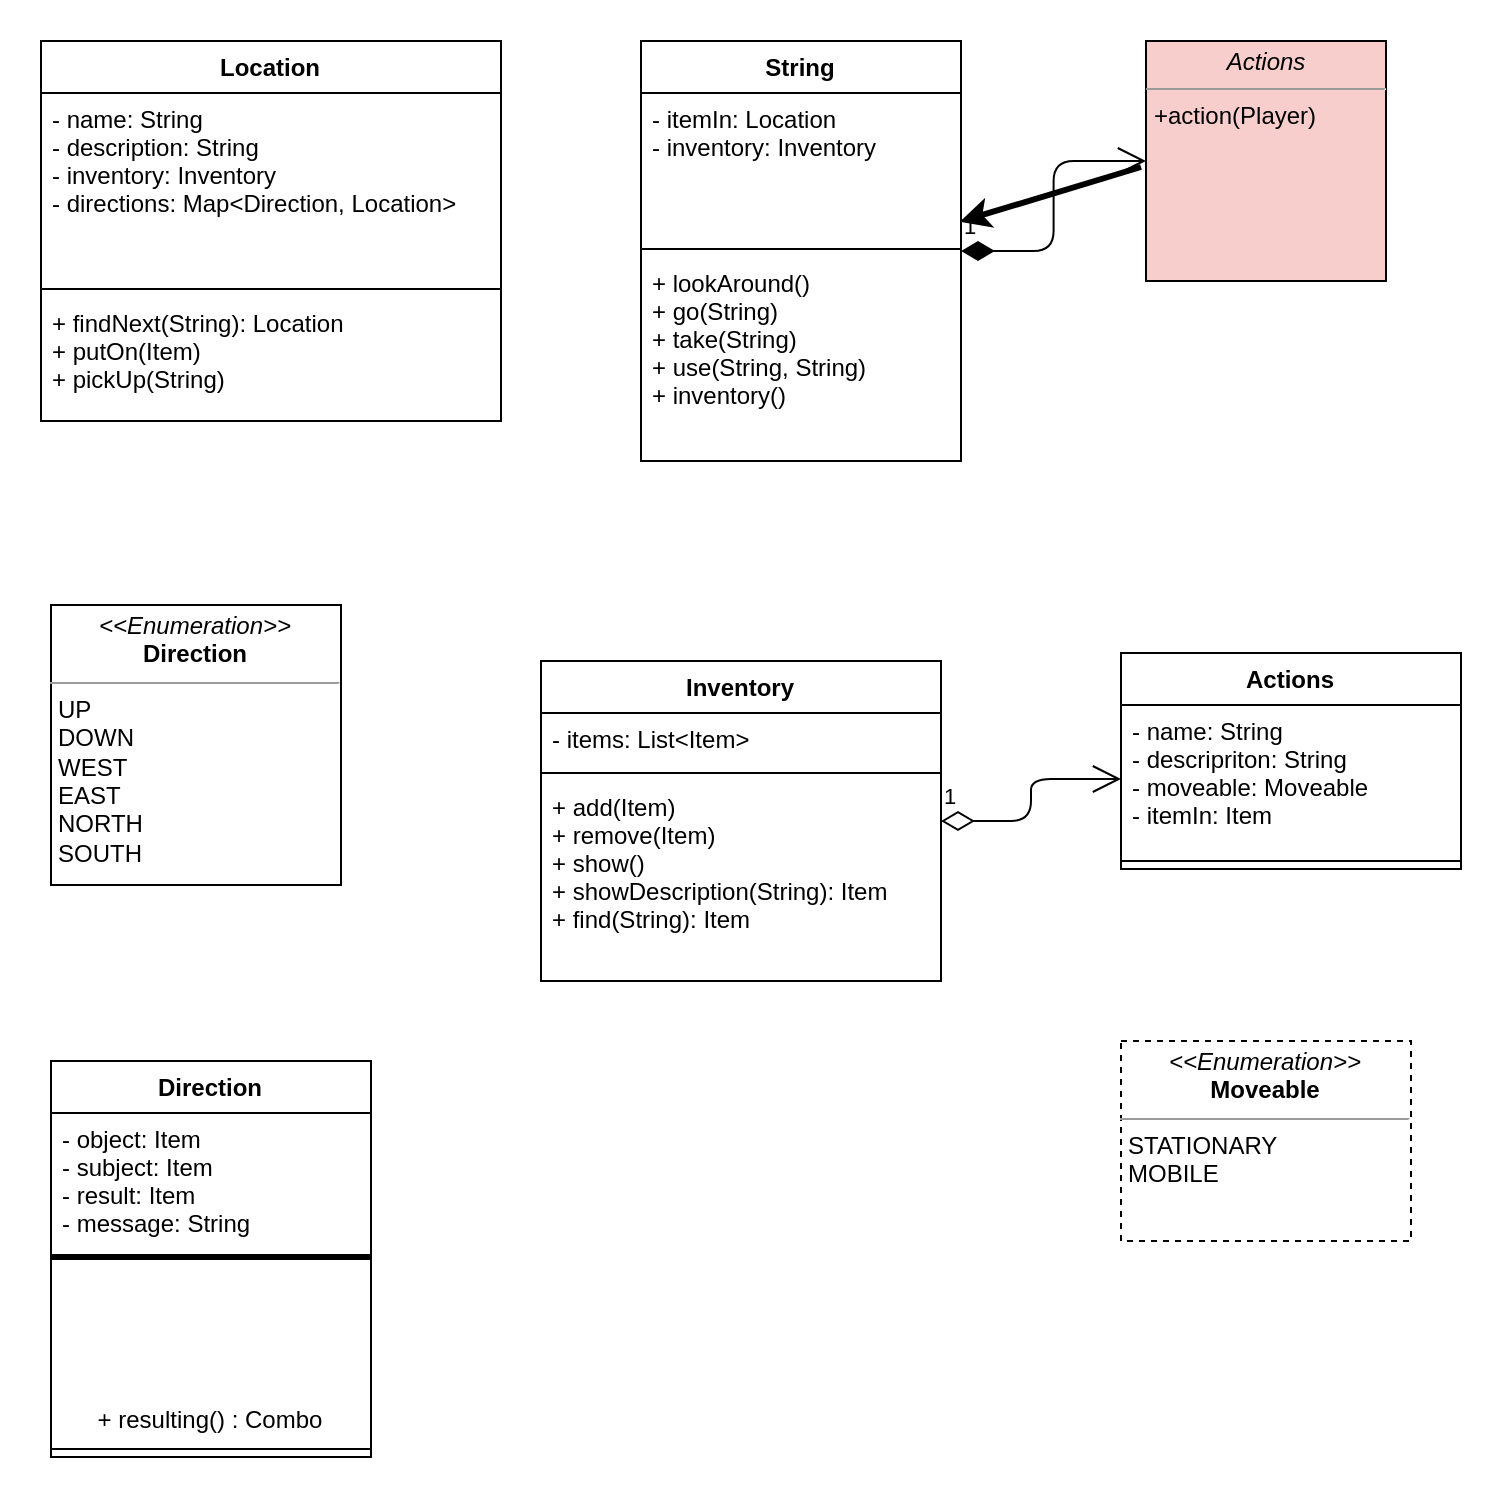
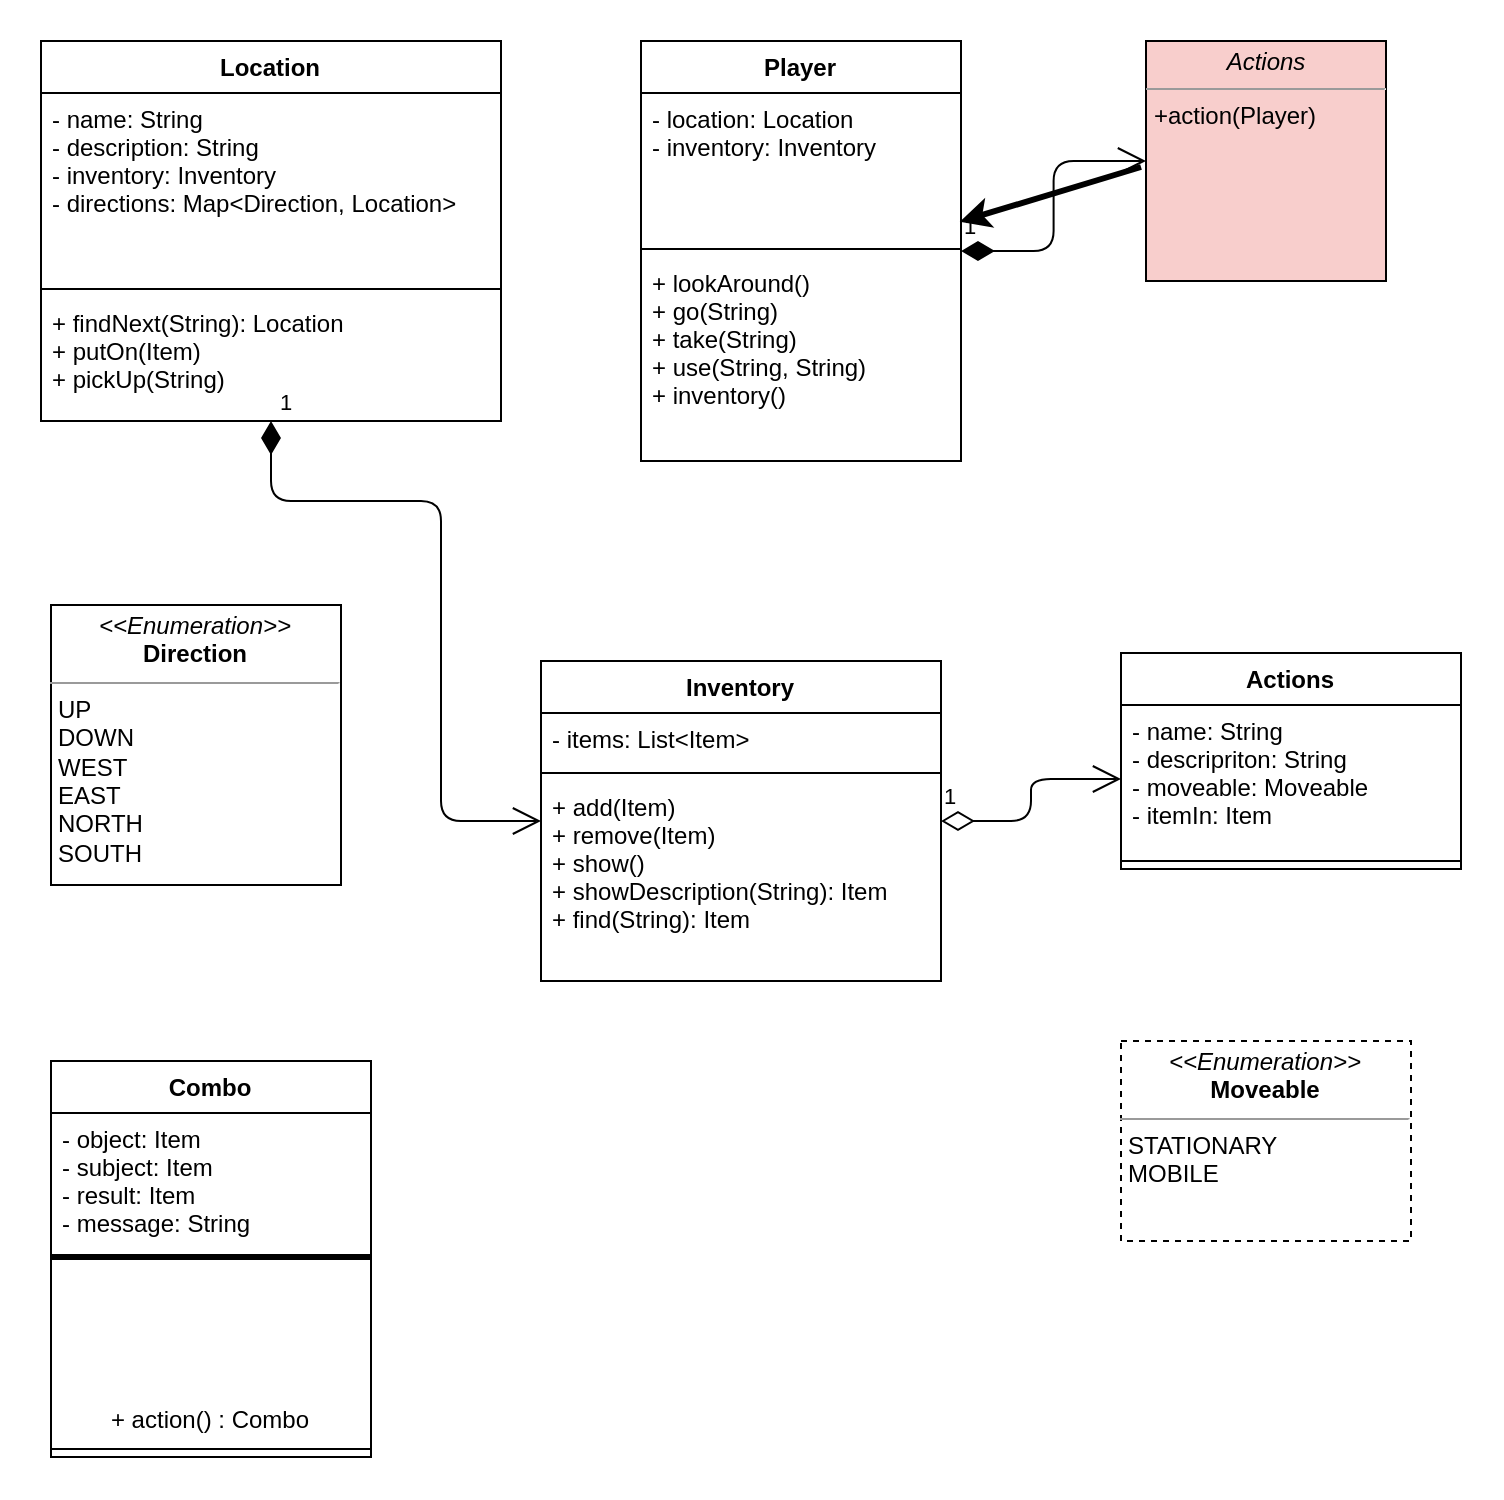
(800, 68) -> (800, 68)
(757, 120) -> (768, 120)
none -> (441, 606)
(210, 1088) -> (210, 1088)
(211, 1421) -> (211, 1421)
